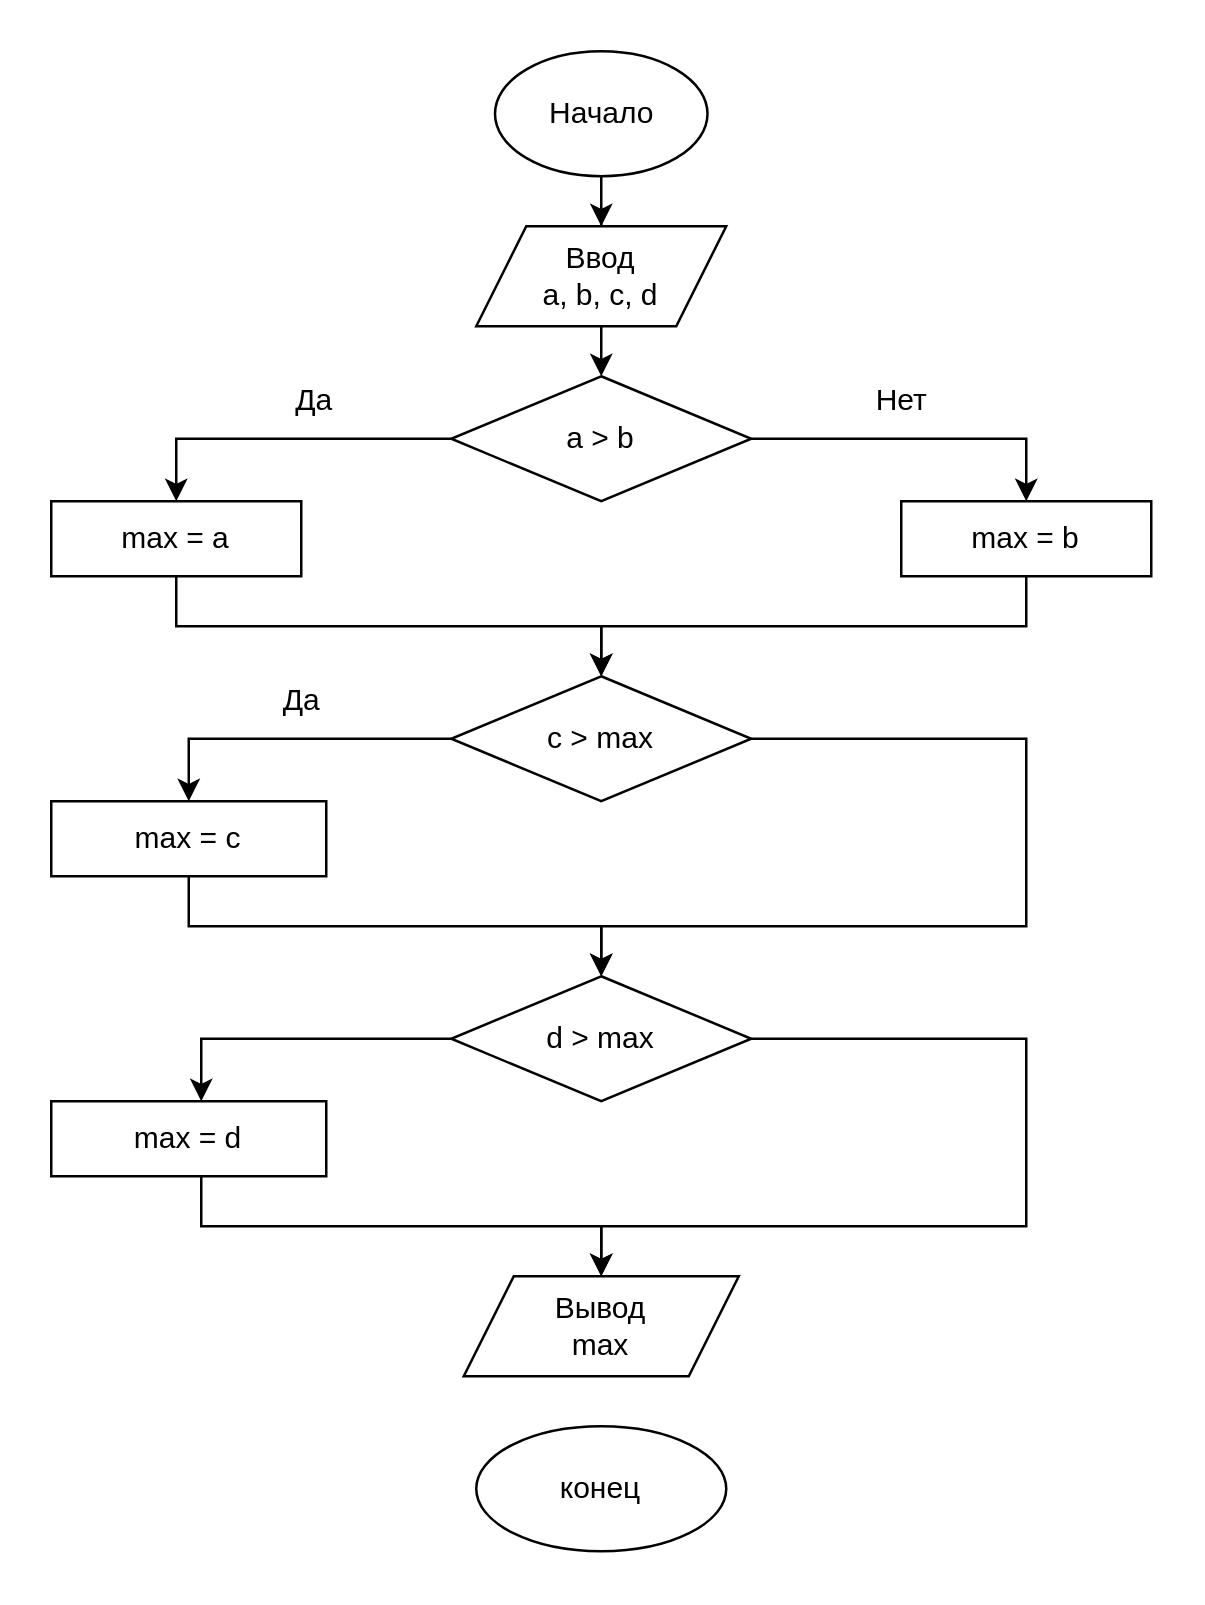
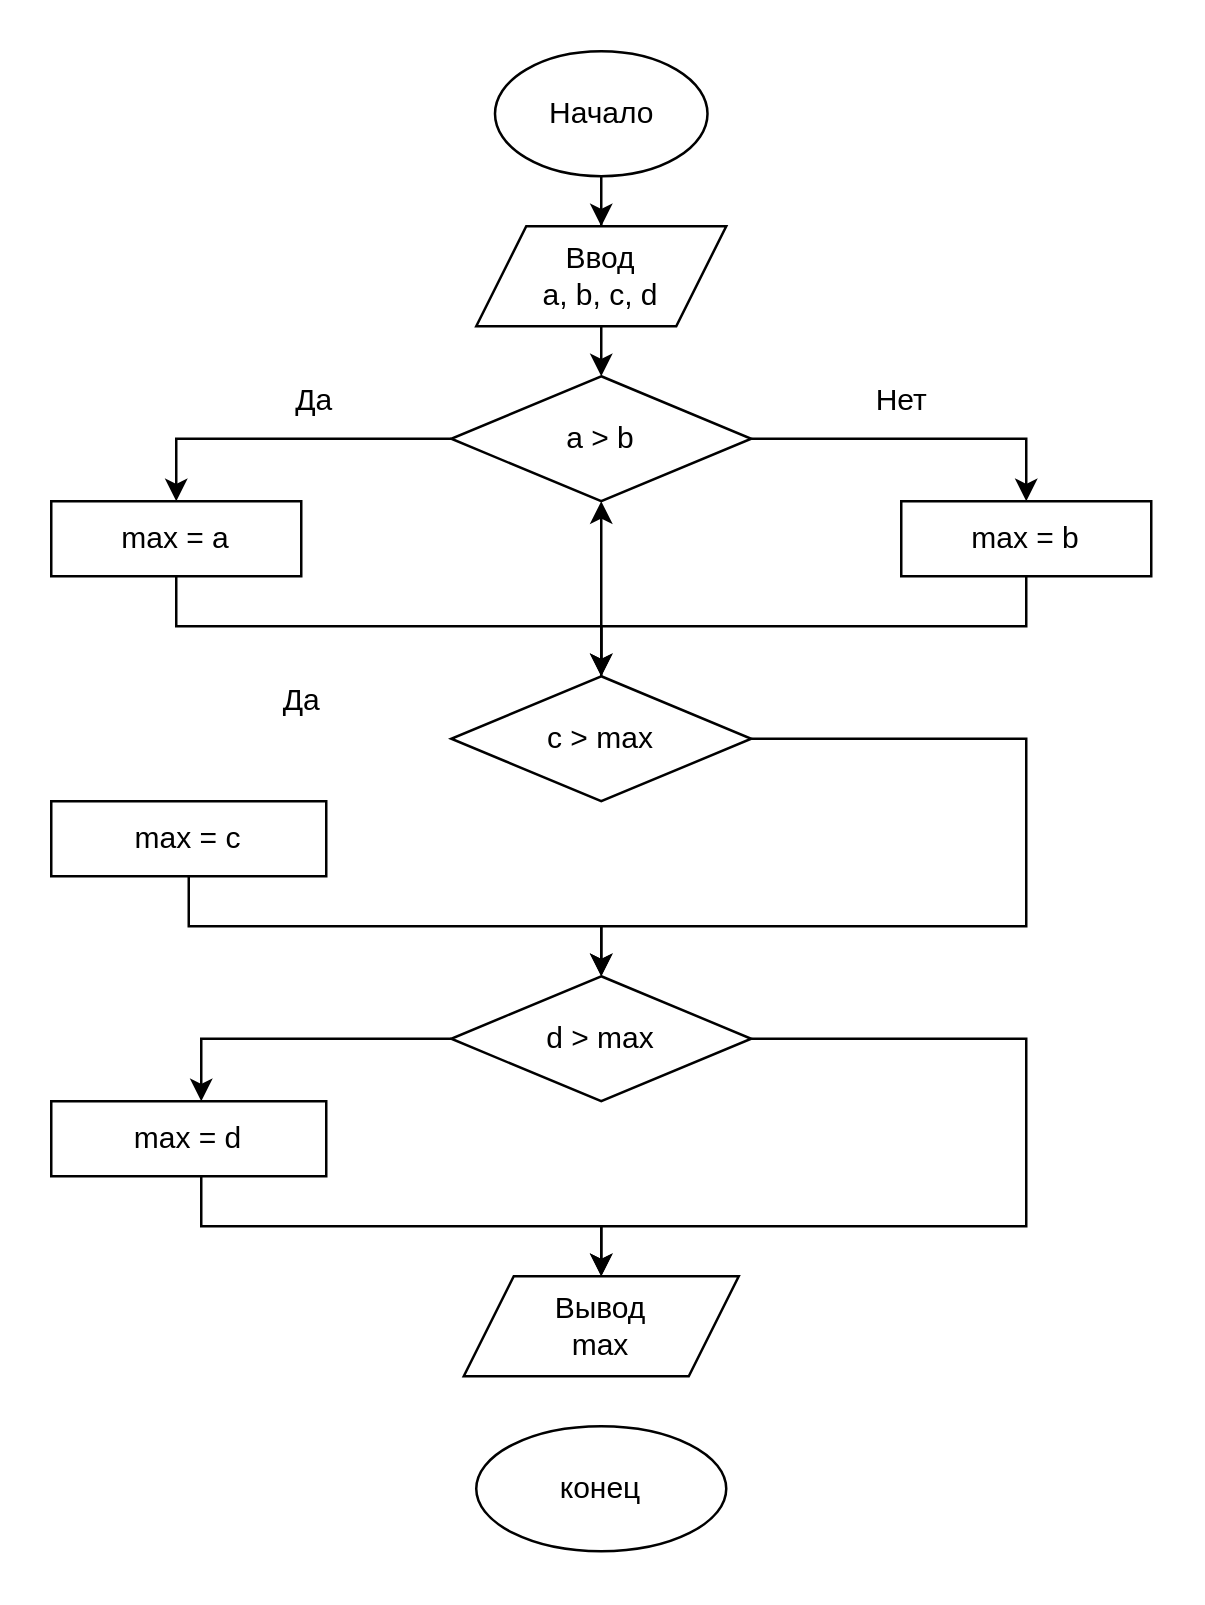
(297, 739) -> (601, 569)
